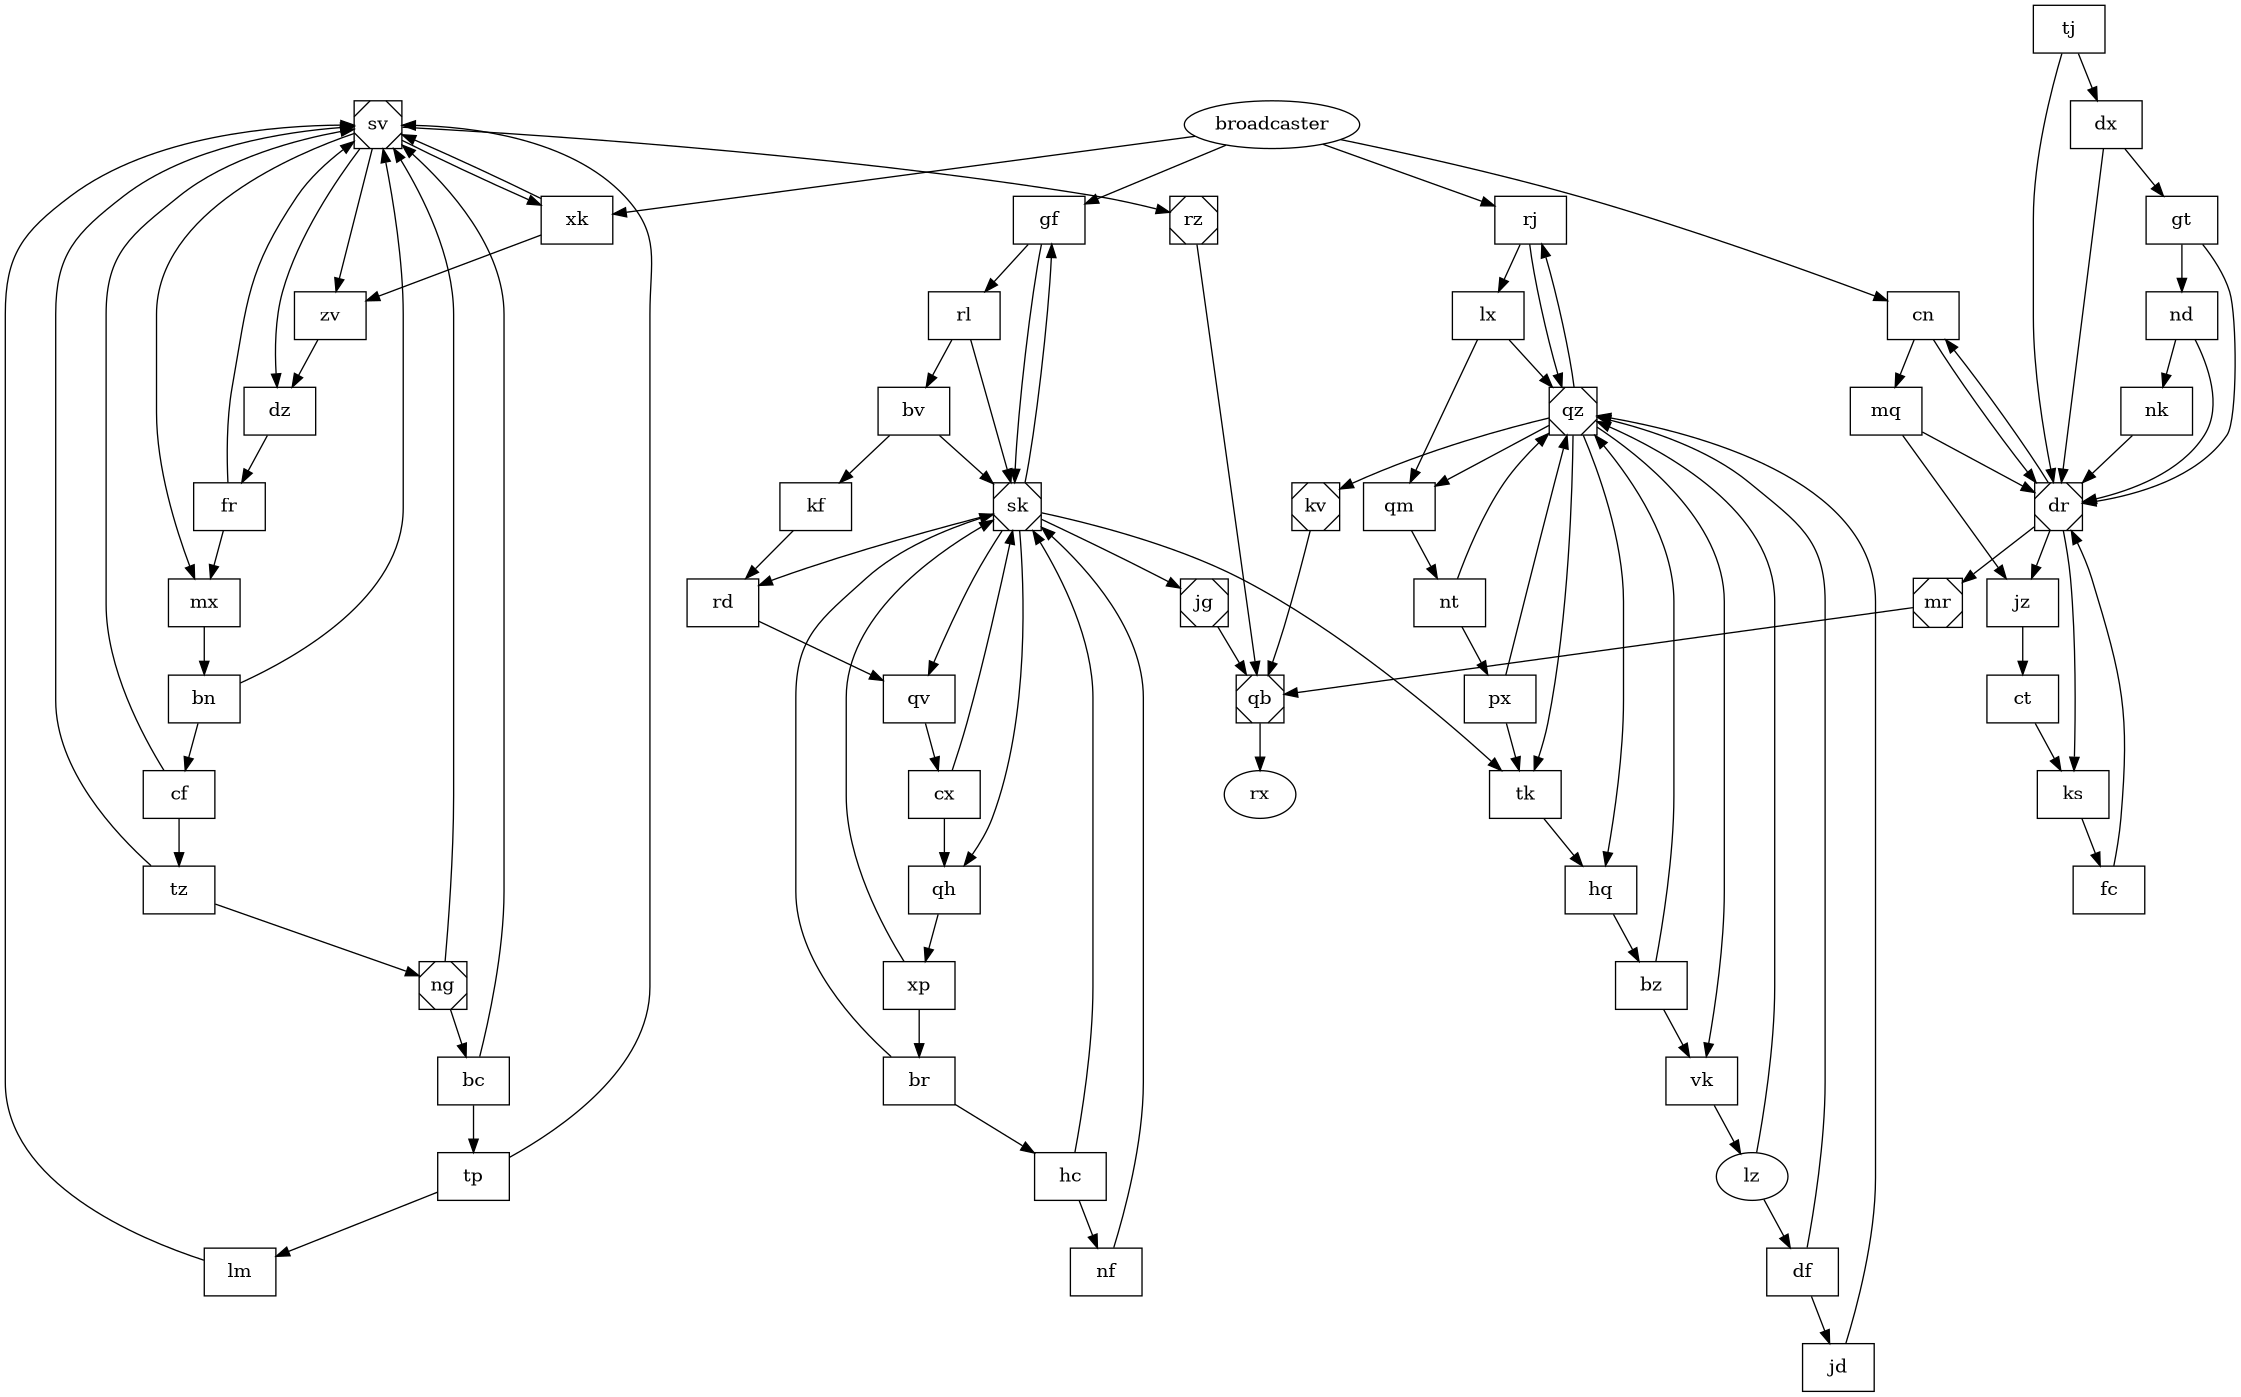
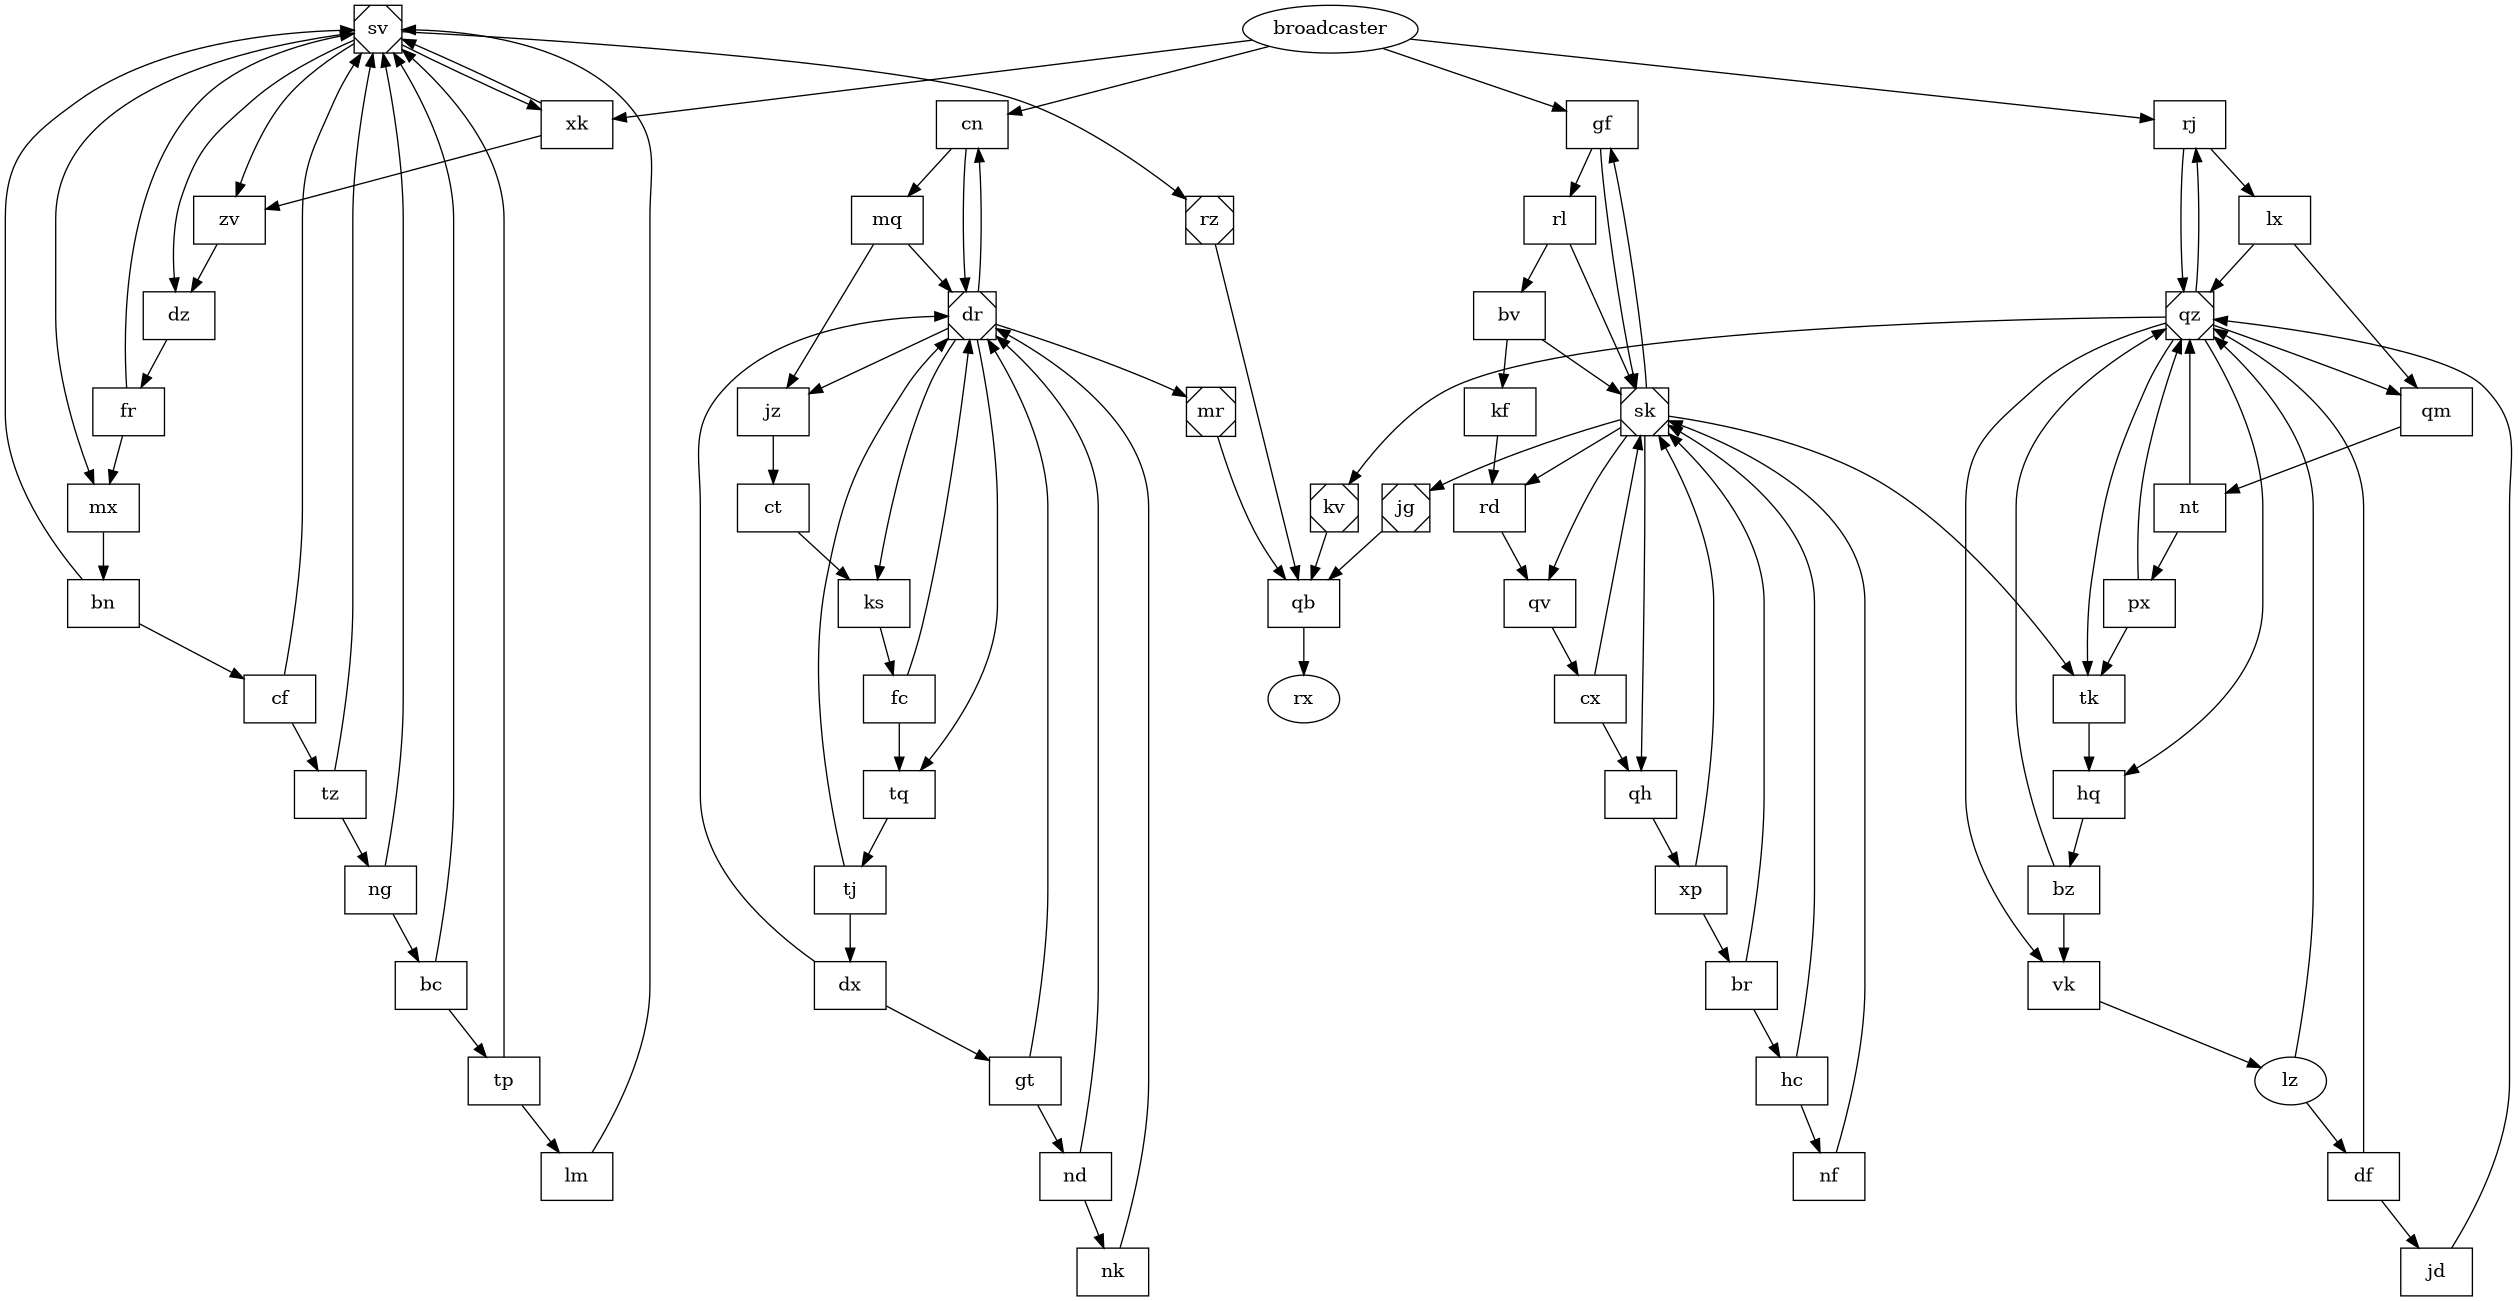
(1260, 699) -> (1304, 604)
none -> (899, 795)
(443, 986) -> (381, 890)
